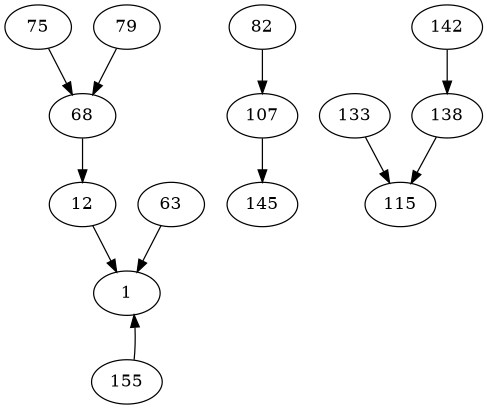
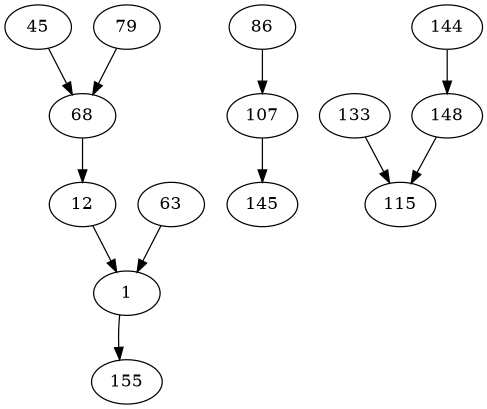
(38, 27) -> (38, 27)
(262, 27) -> (262, 27)
(447, 27) -> (447, 27)
(447, 116) -> (447, 116)
(135, 344) -> (119, 331)
